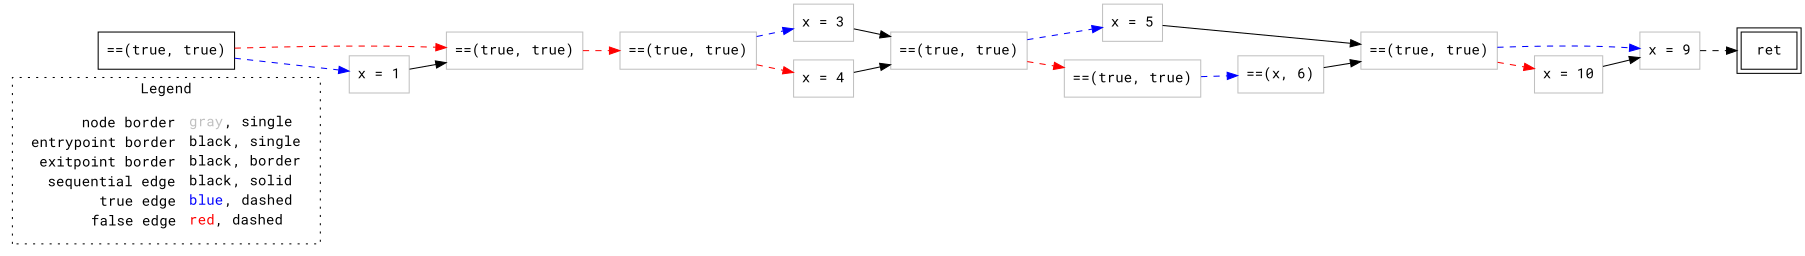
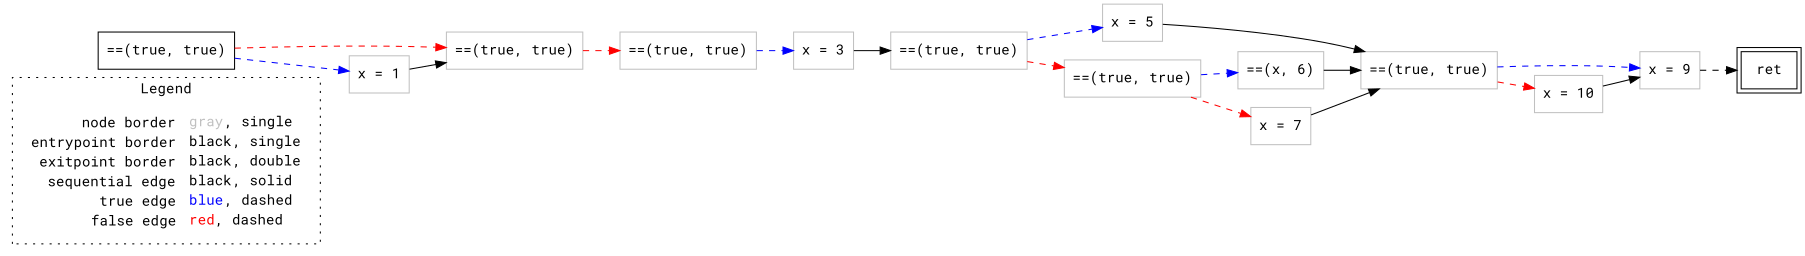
(824, 79) -> none
none -> (1281, 126)
(267, 161) -> (267, 161)
